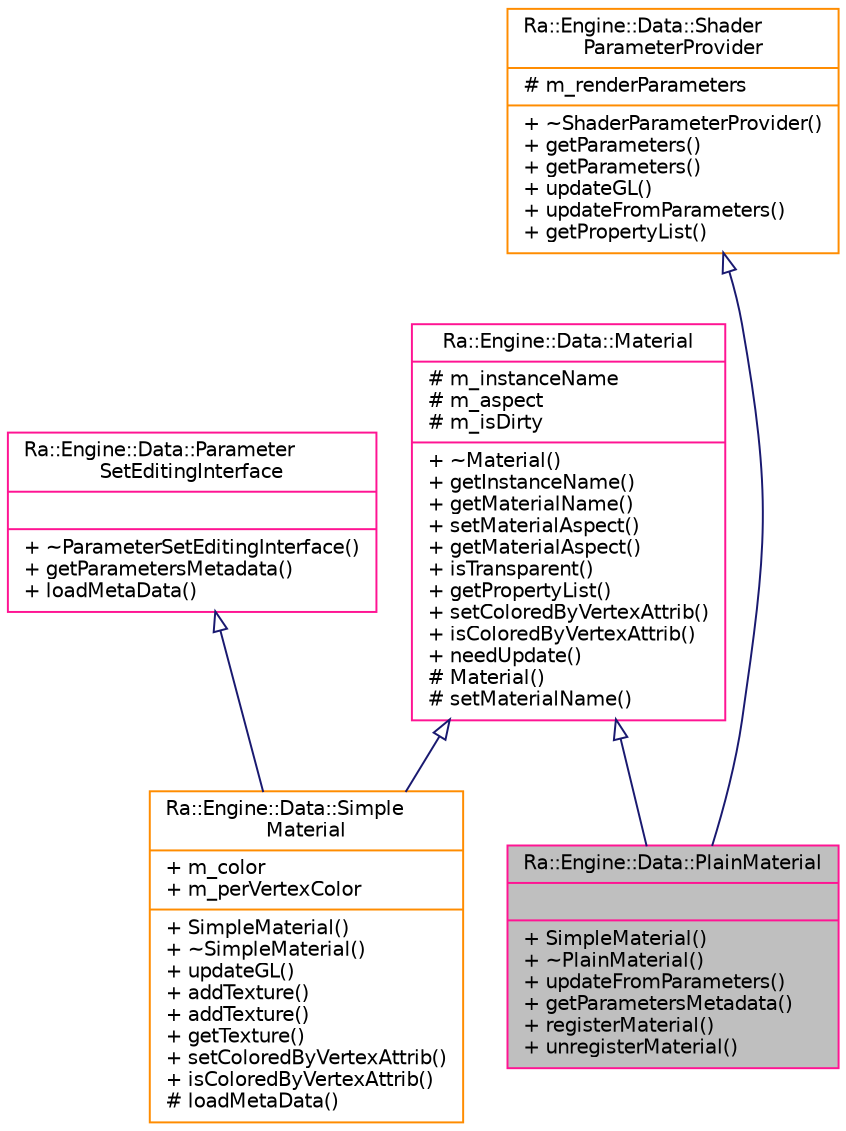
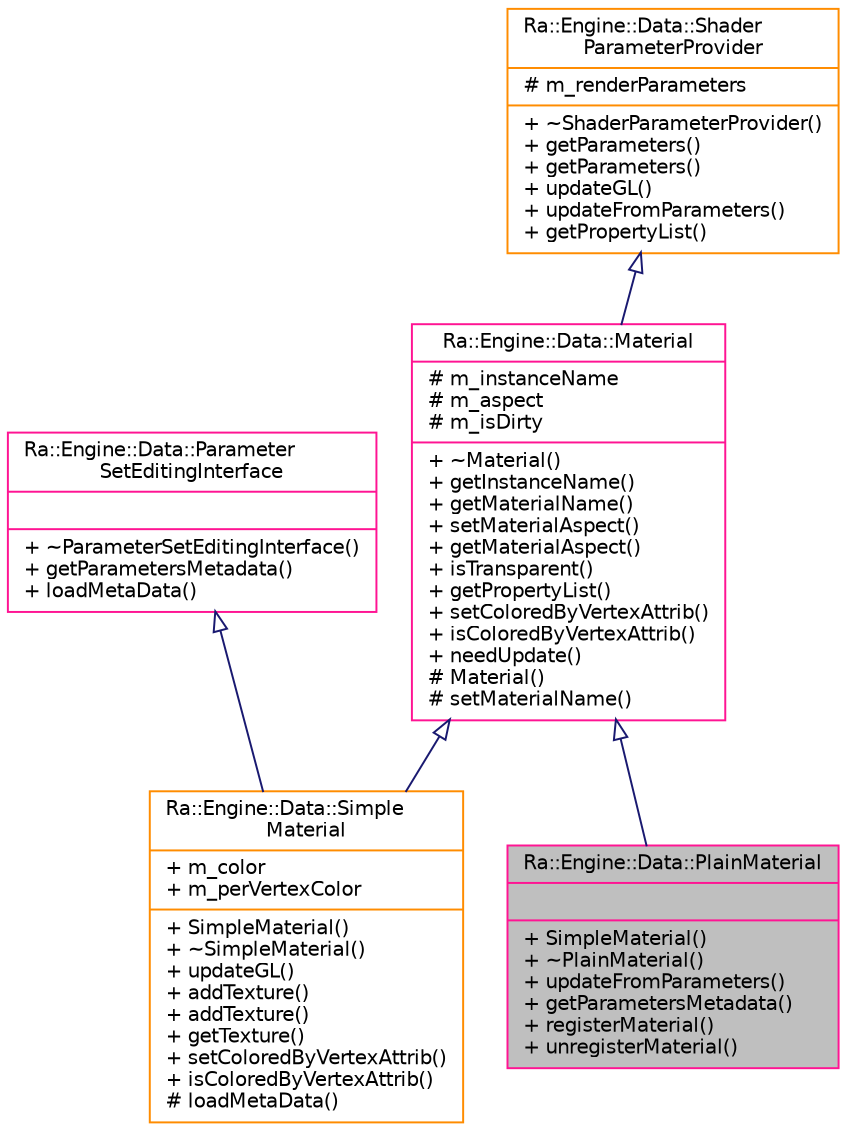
(761, 560) -> (628, 298)
